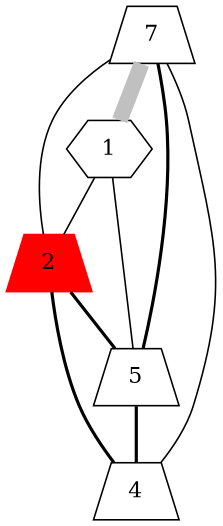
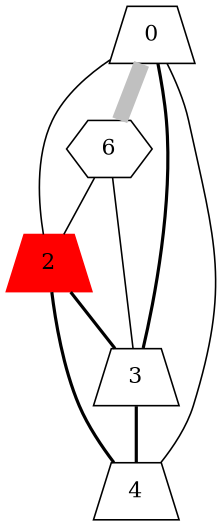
(152, 35) -> (152, 35)
(109, 149) -> (109, 149)
(136, 377) -> (136, 377)
